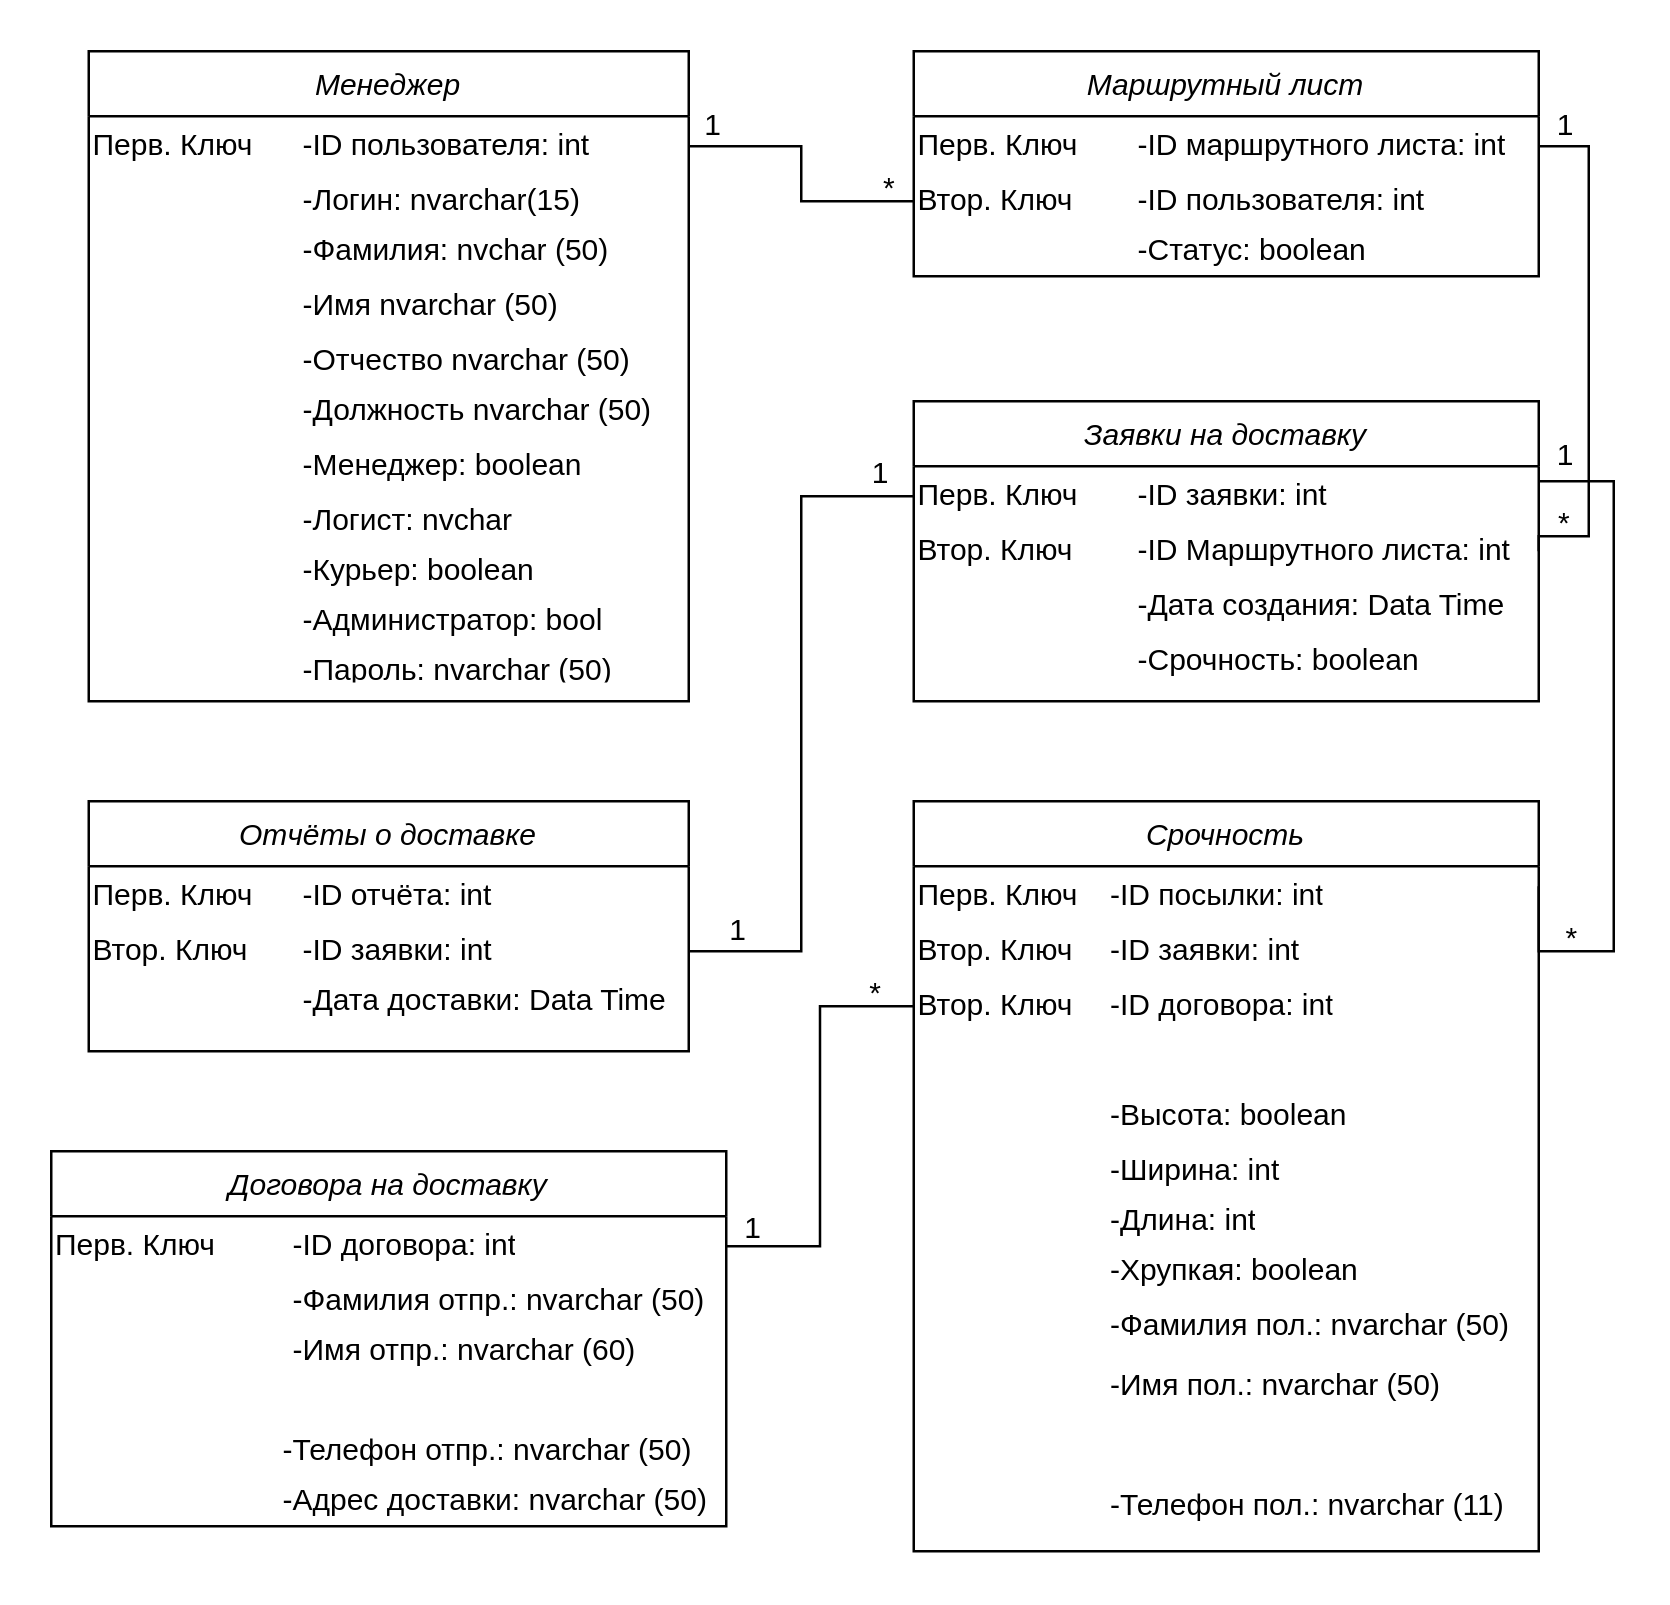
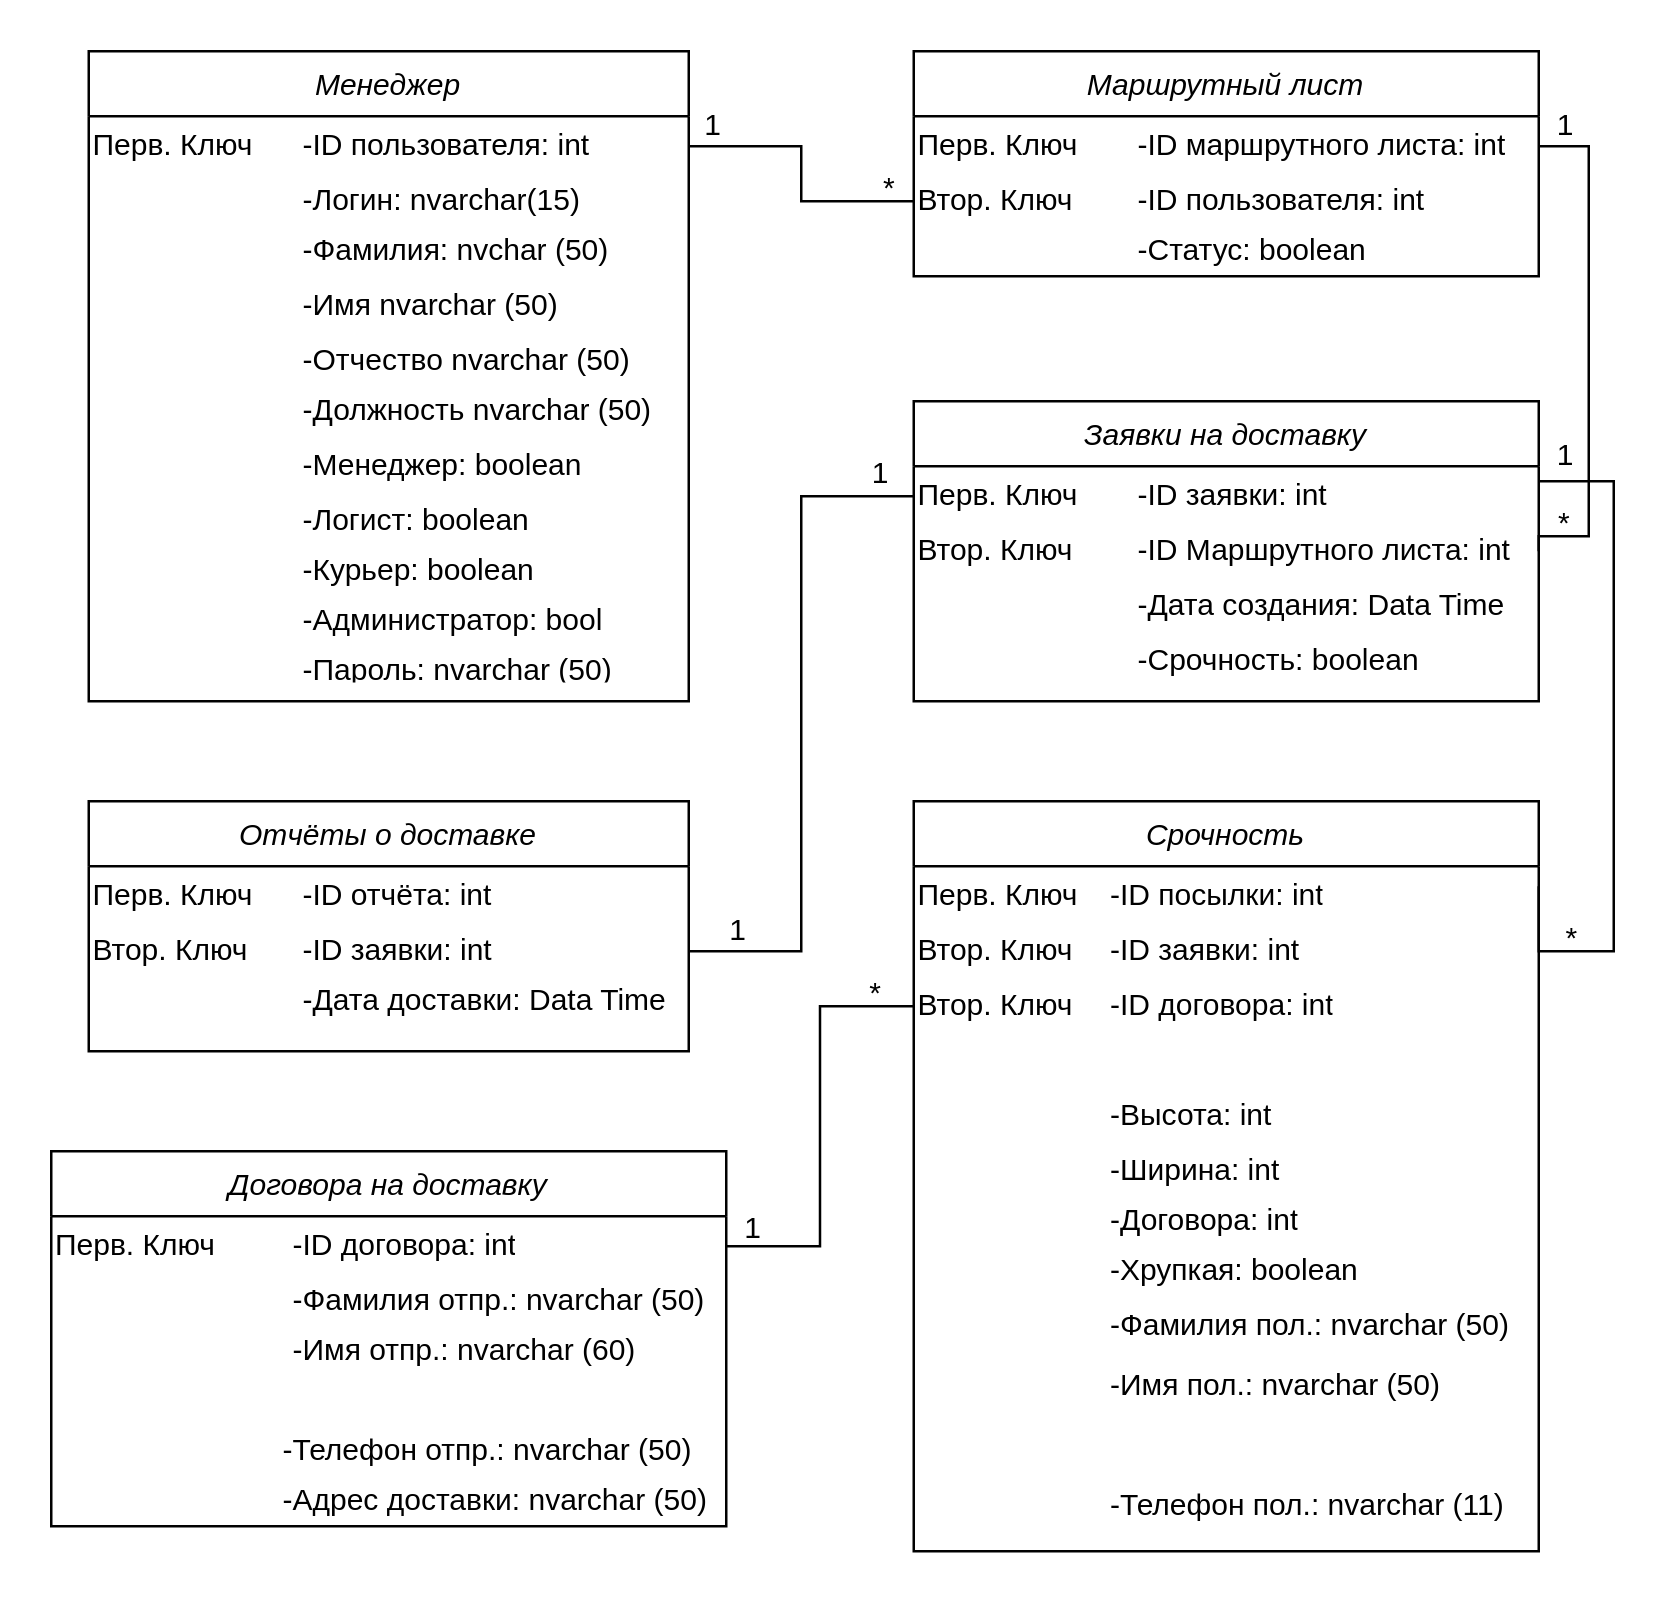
(422, 521) -> (426, 521)
(1234, 1116) -> (1200, 1116)
(1192, 1221) -> (1217, 1221)
